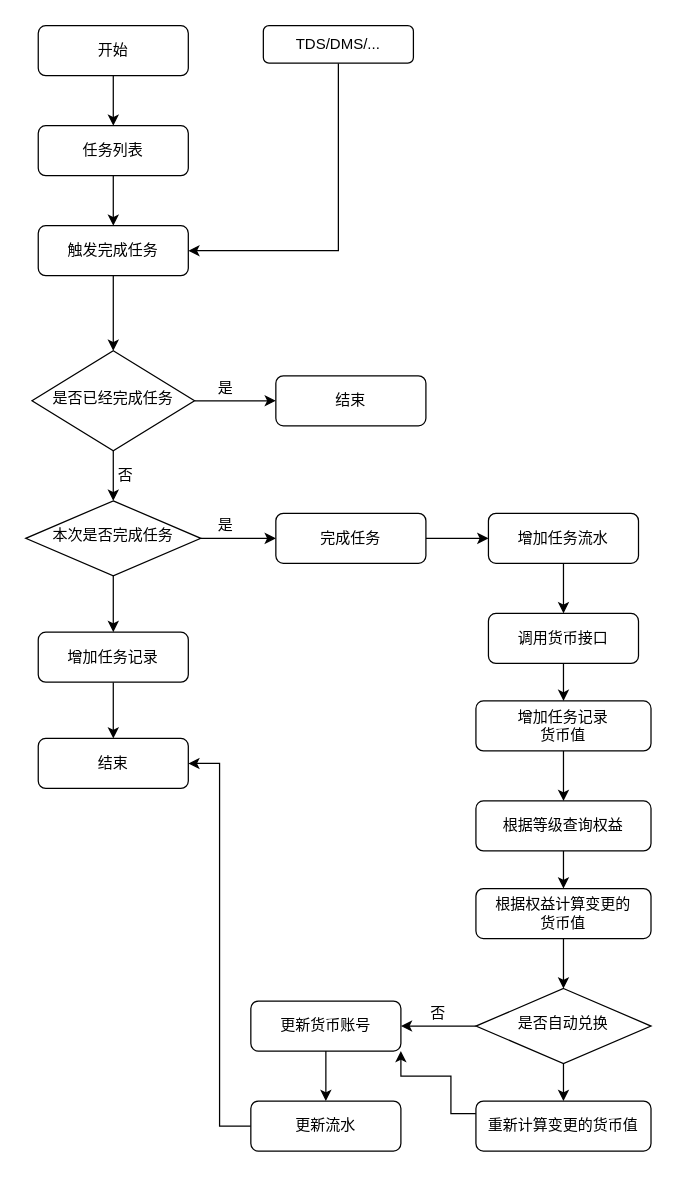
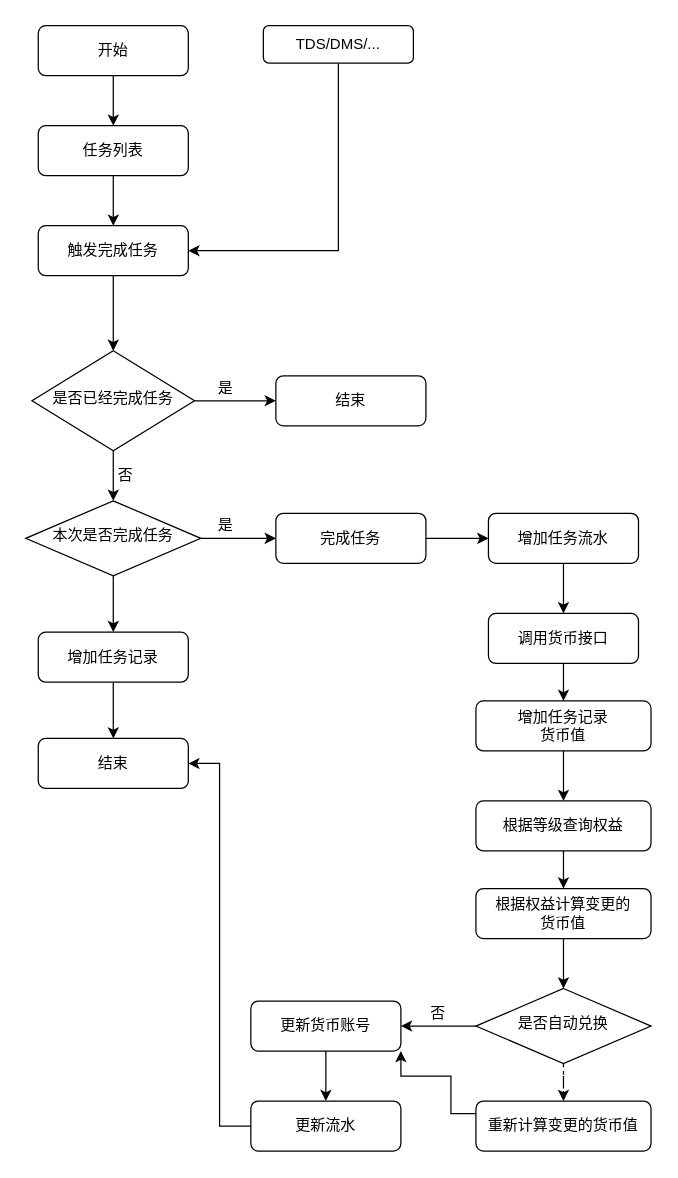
(563, 1071) -> (563, 1071)
